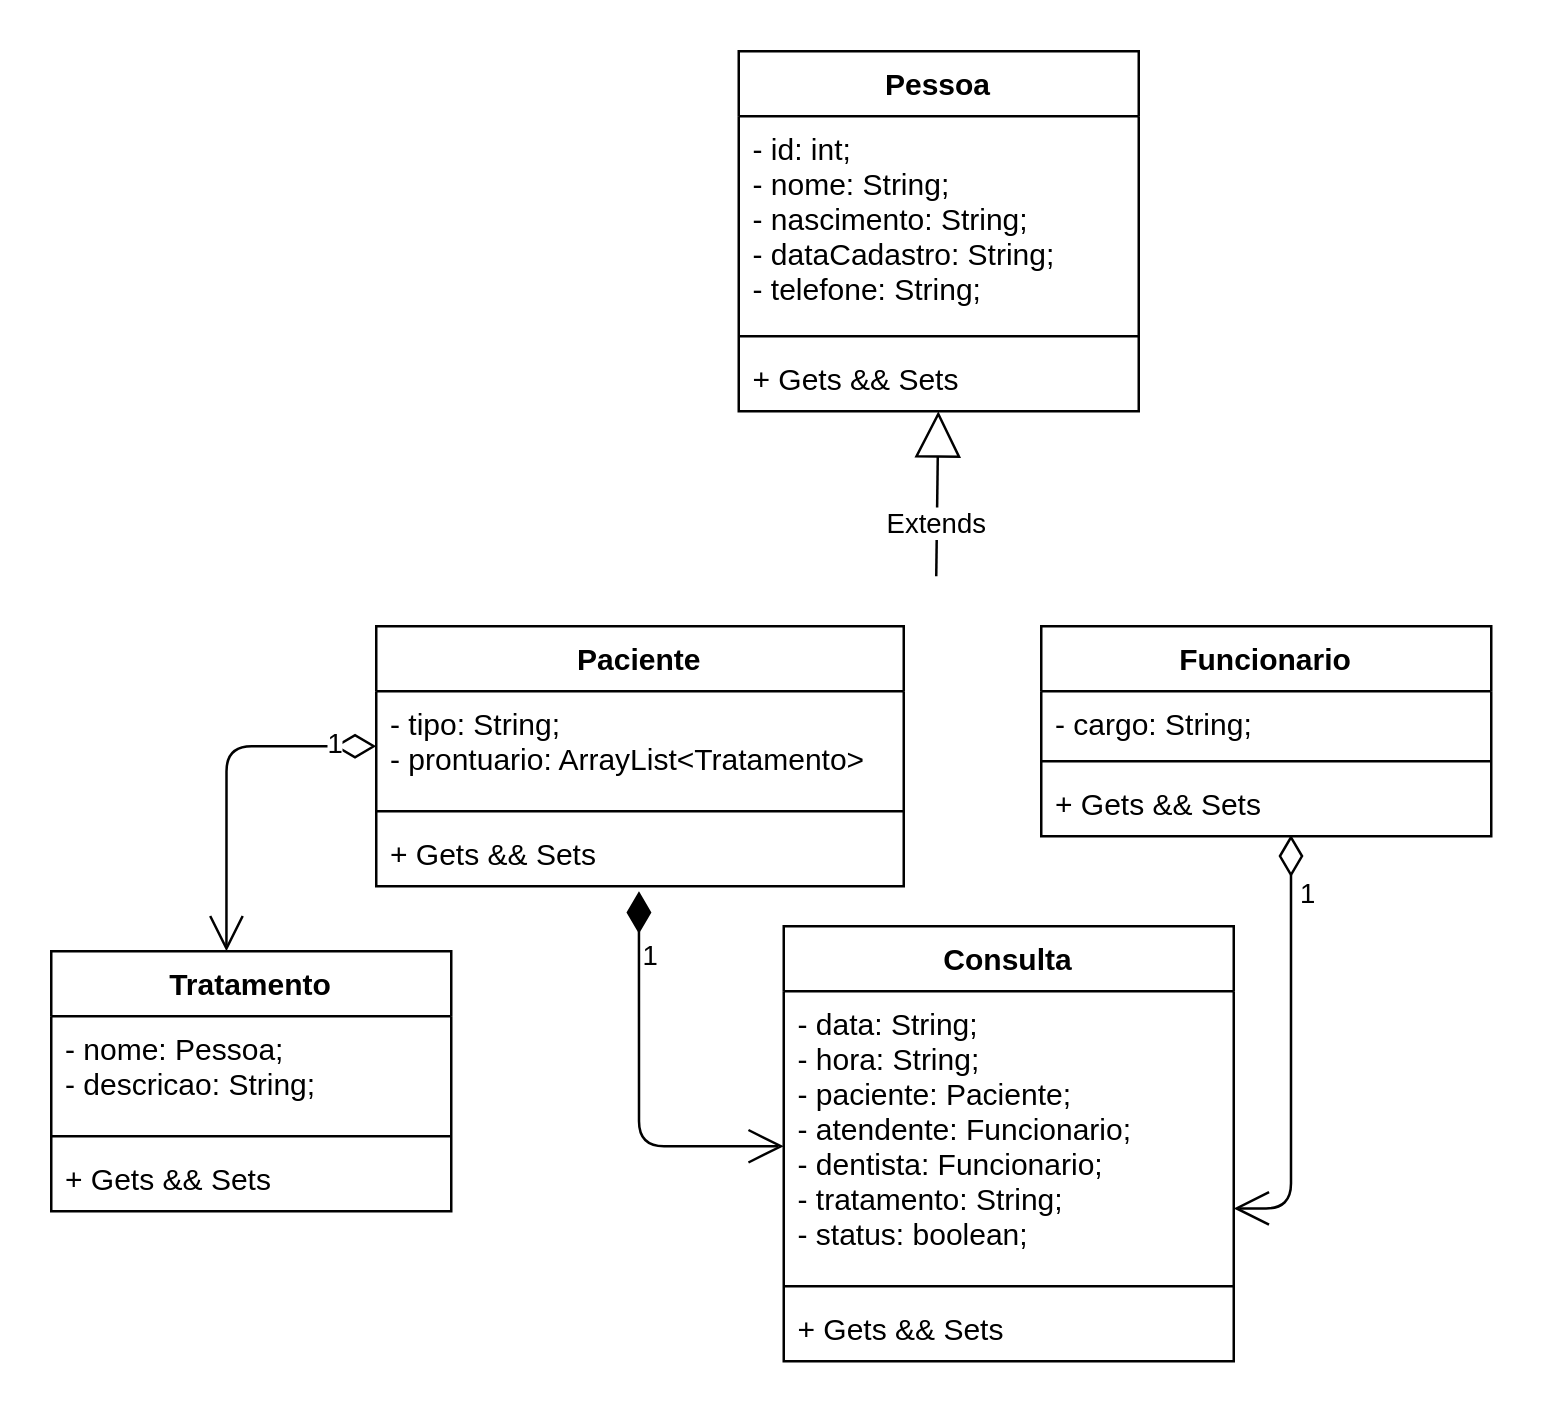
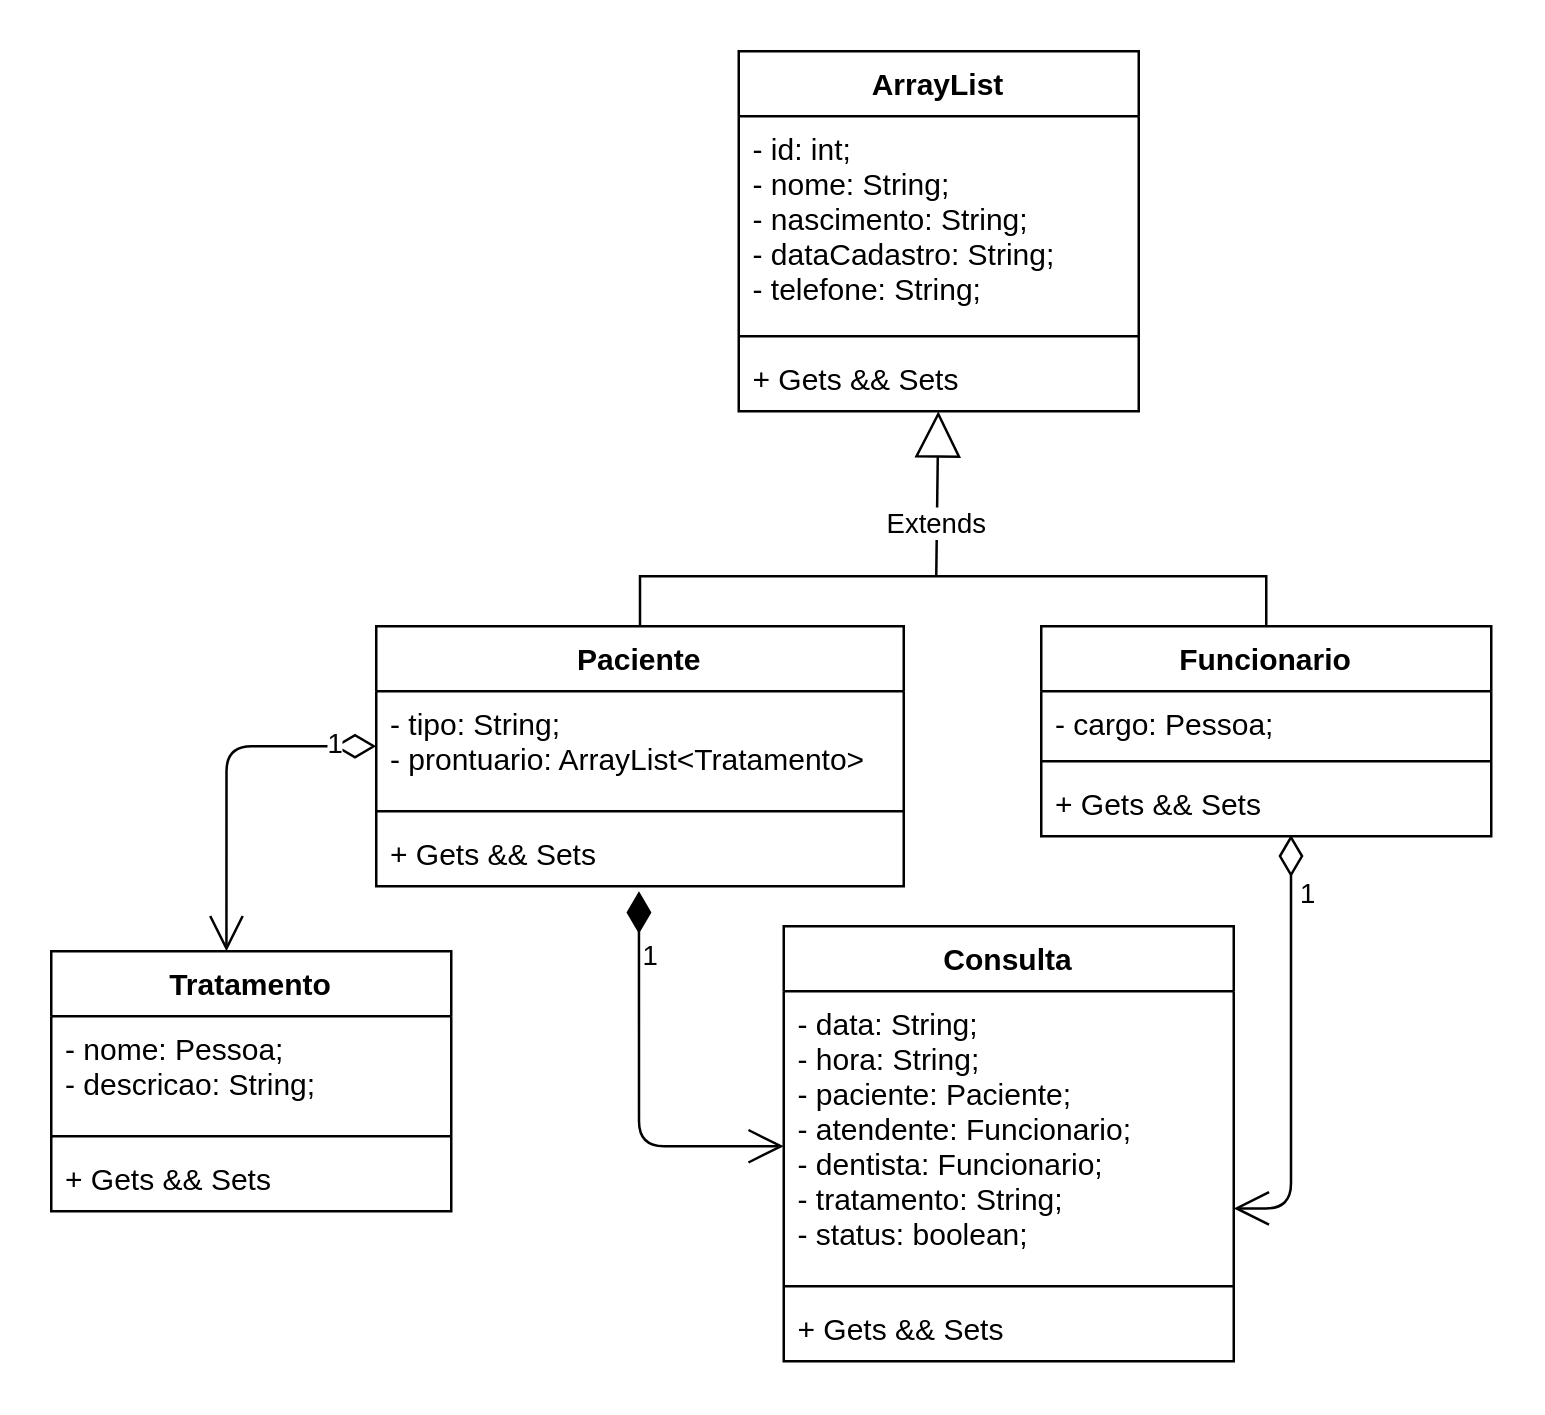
(938, 85) -> (938, 85)
none -> (1128, 576)
(1170, 725) -> (1174, 725)
